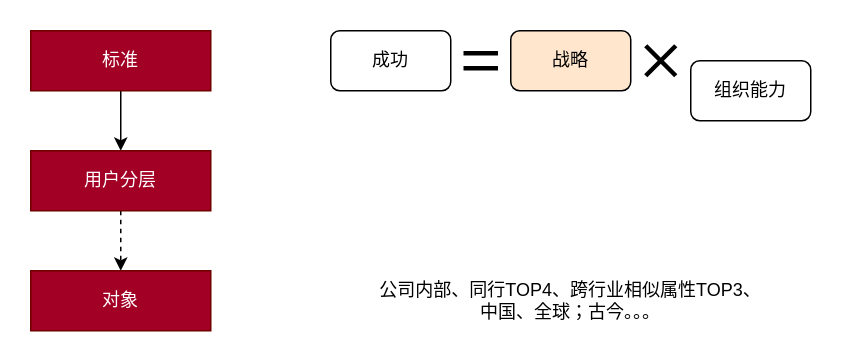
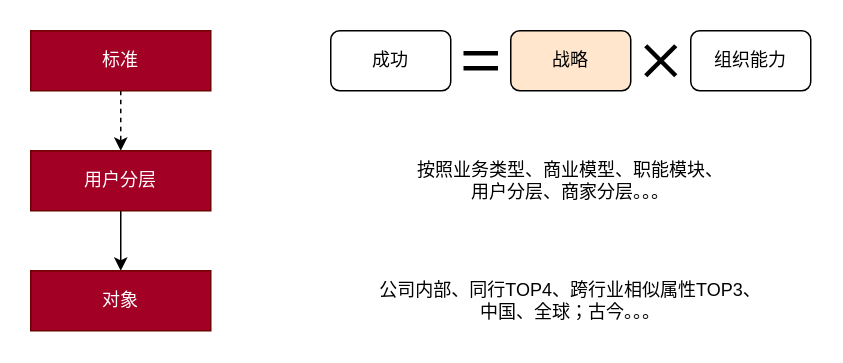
(751, 91) -> (751, 61)
(121, 115) -> (121, 115)
none -> (571, 181)
(121, 235) -> (121, 235)
